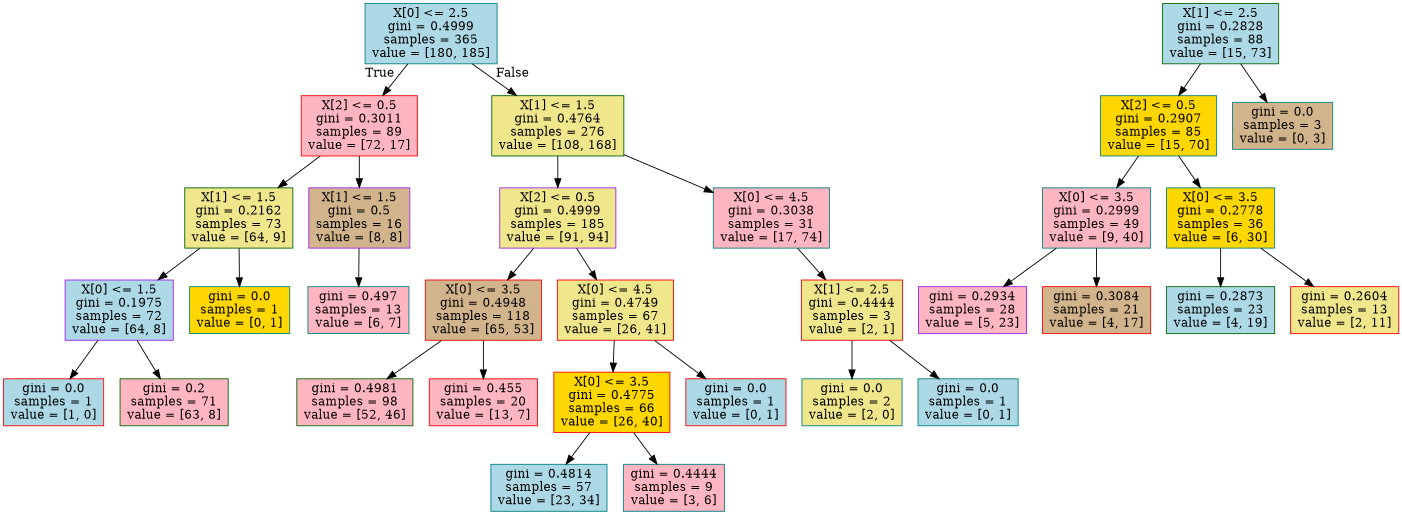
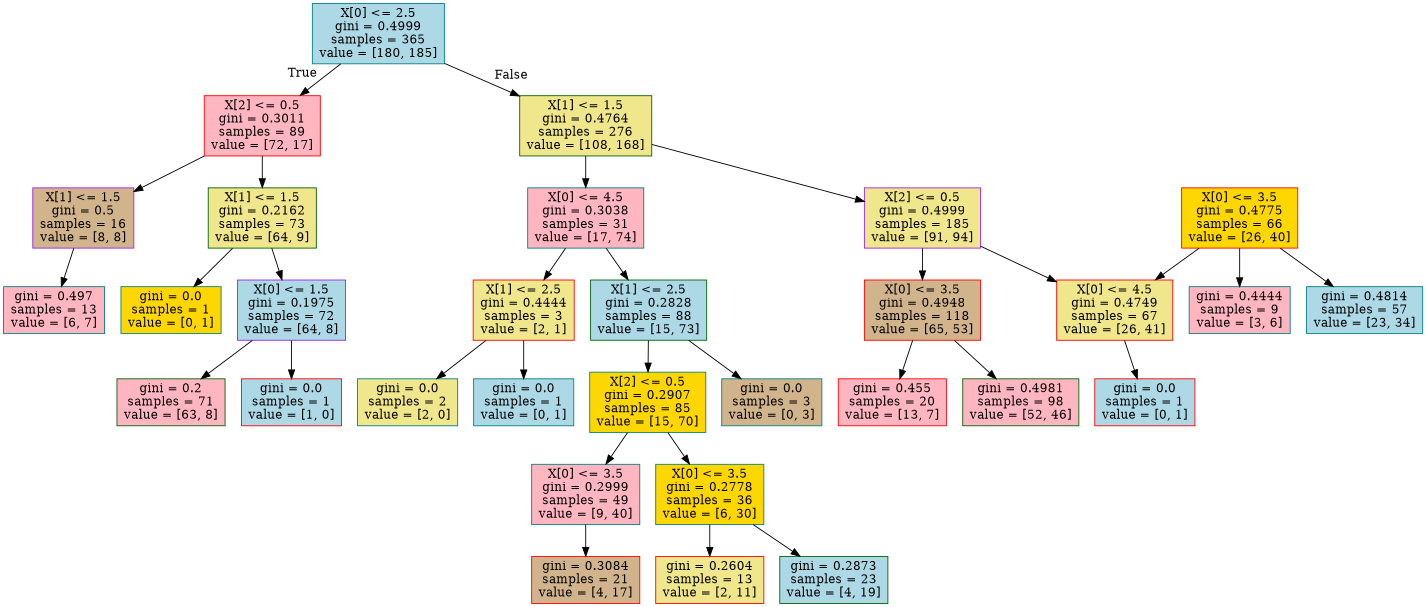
none -> (615, 260)
(973, 310) -> none
(614, 352) -> (1181, 261)
